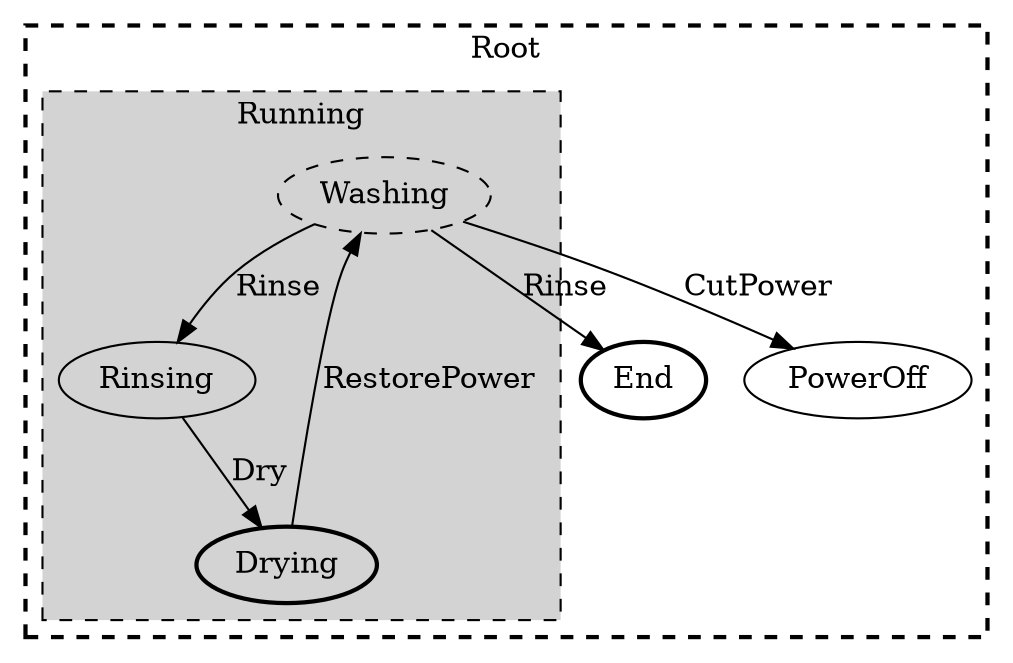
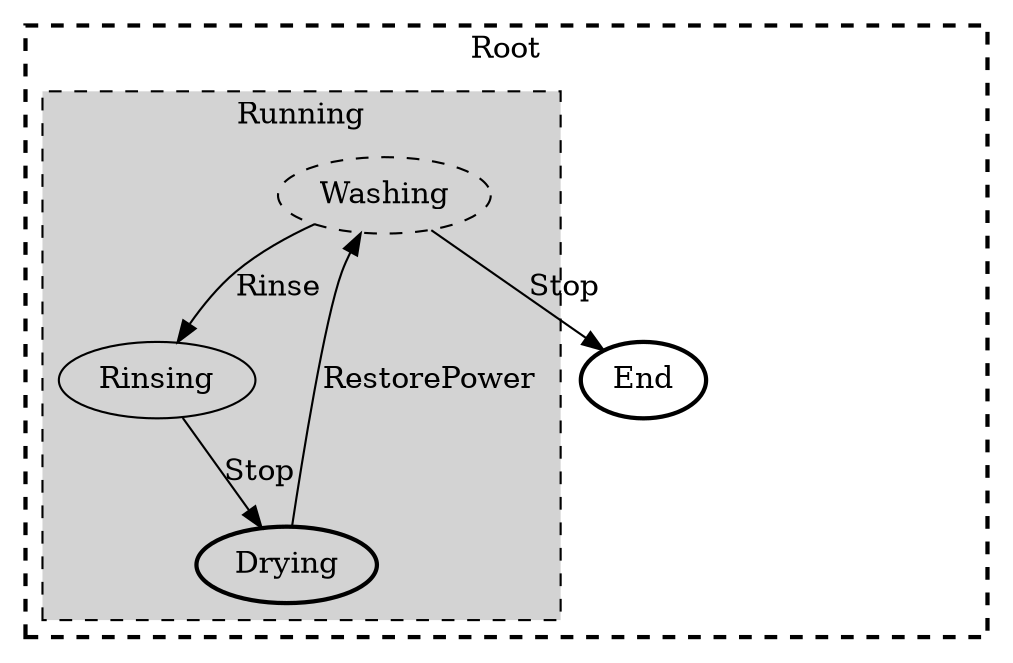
(565, 288) -> (565, 288)
(858, 380) -> none
(260, 473) -> (260, 473)
